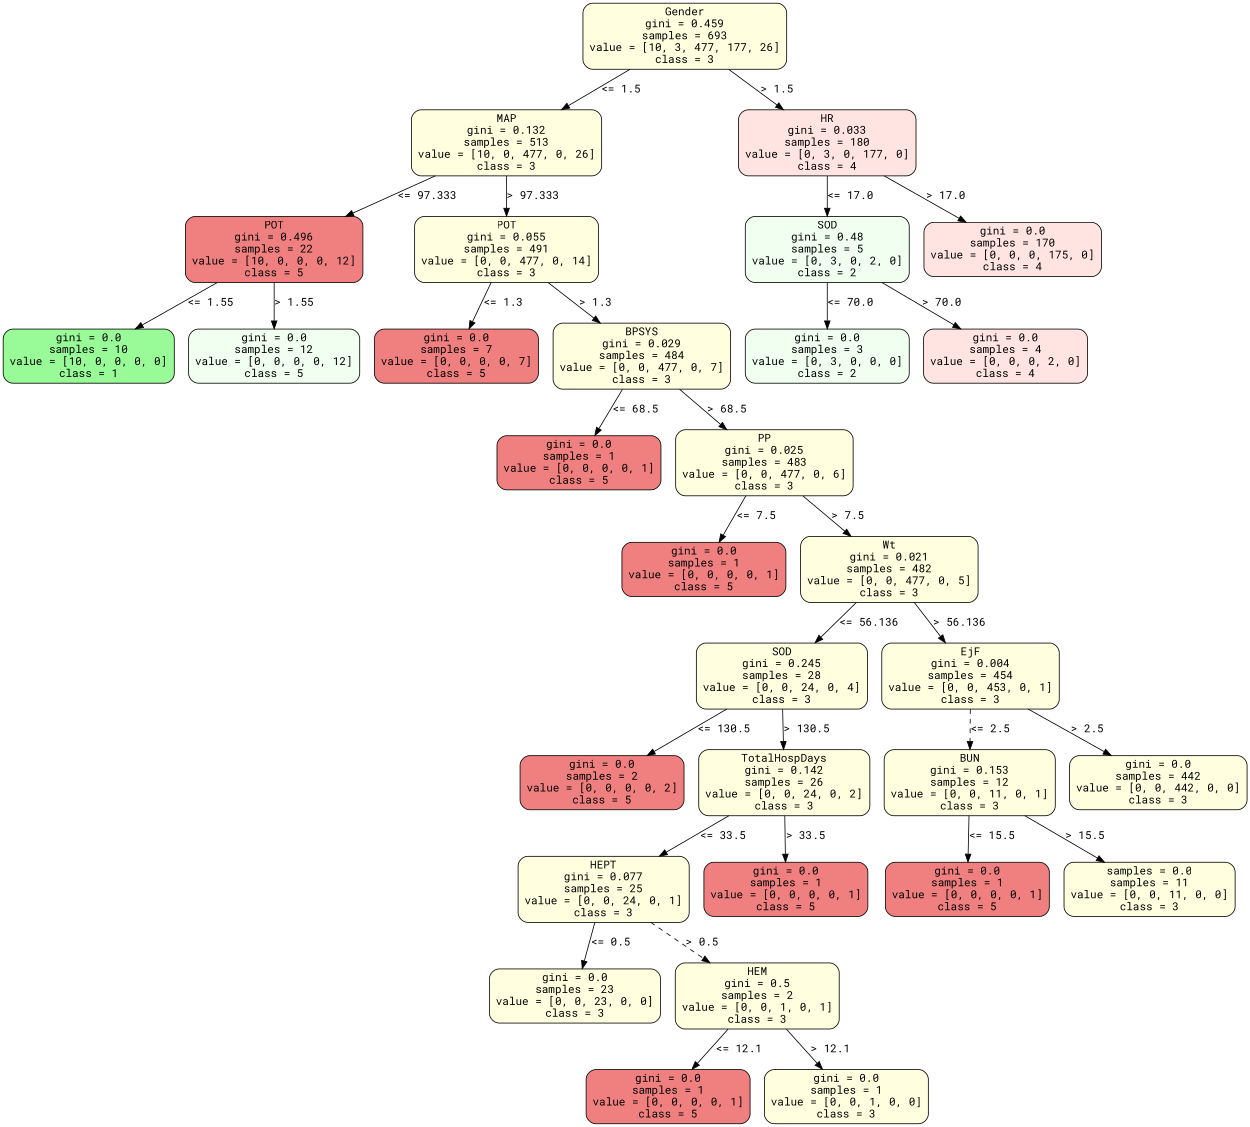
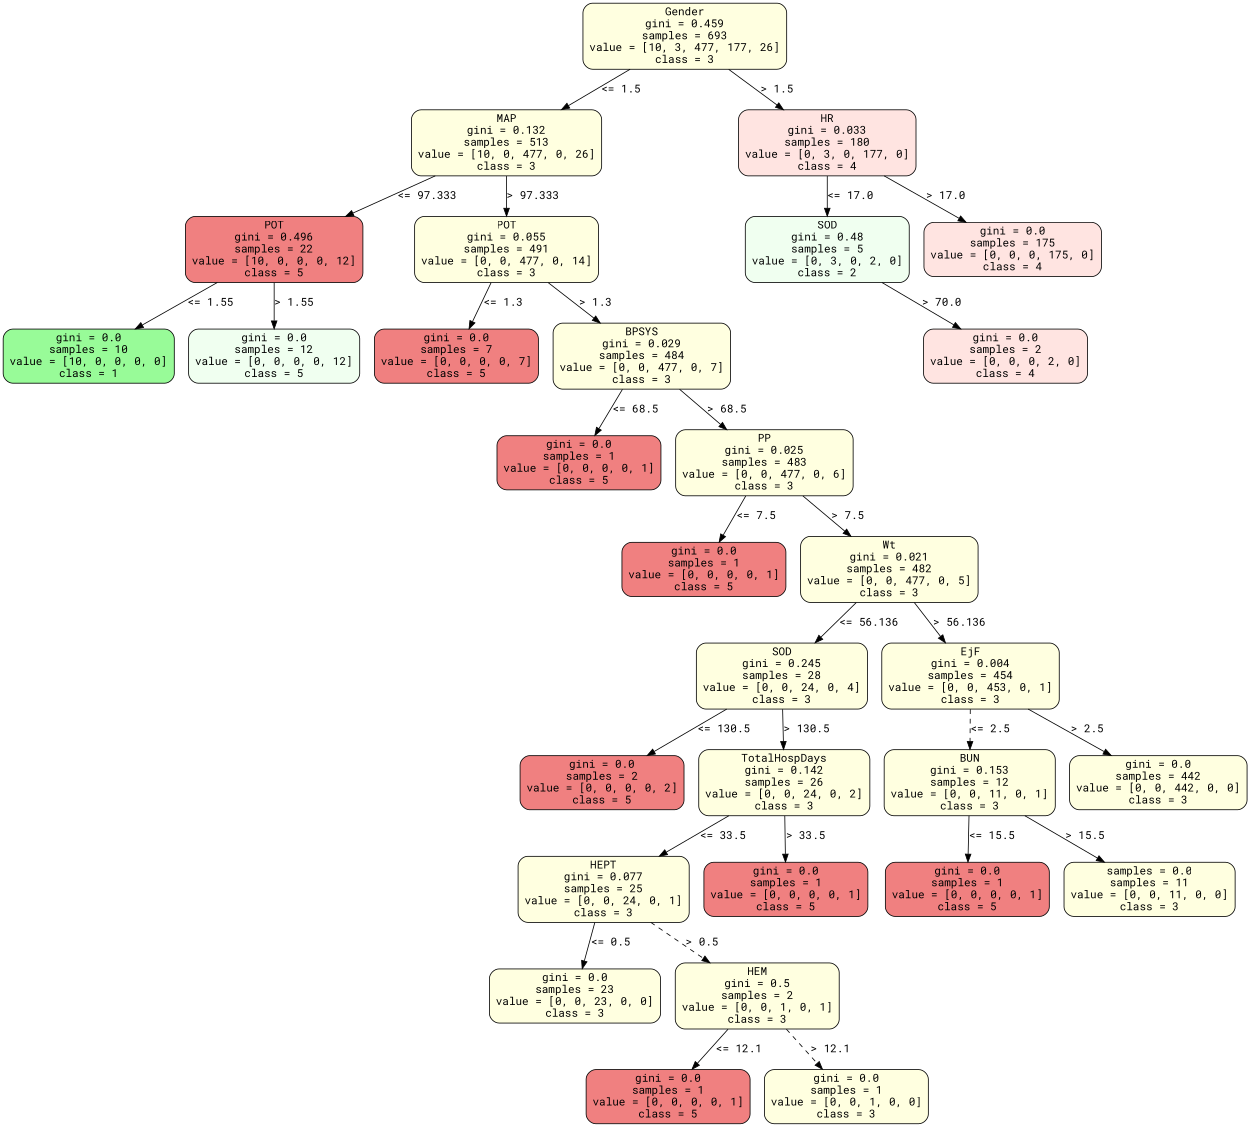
(1013, 249) -> (1013, 249)
(827, 356) -> none
(1006, 356) -> (1006, 356)
(802, 1046) -> (802, 1046)
